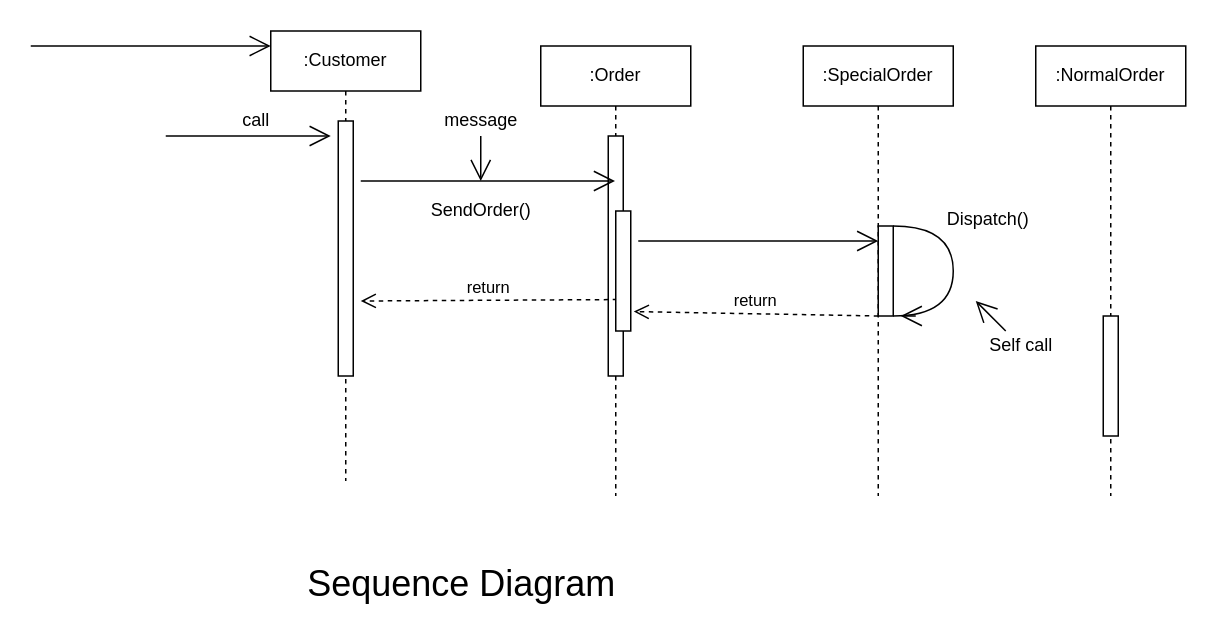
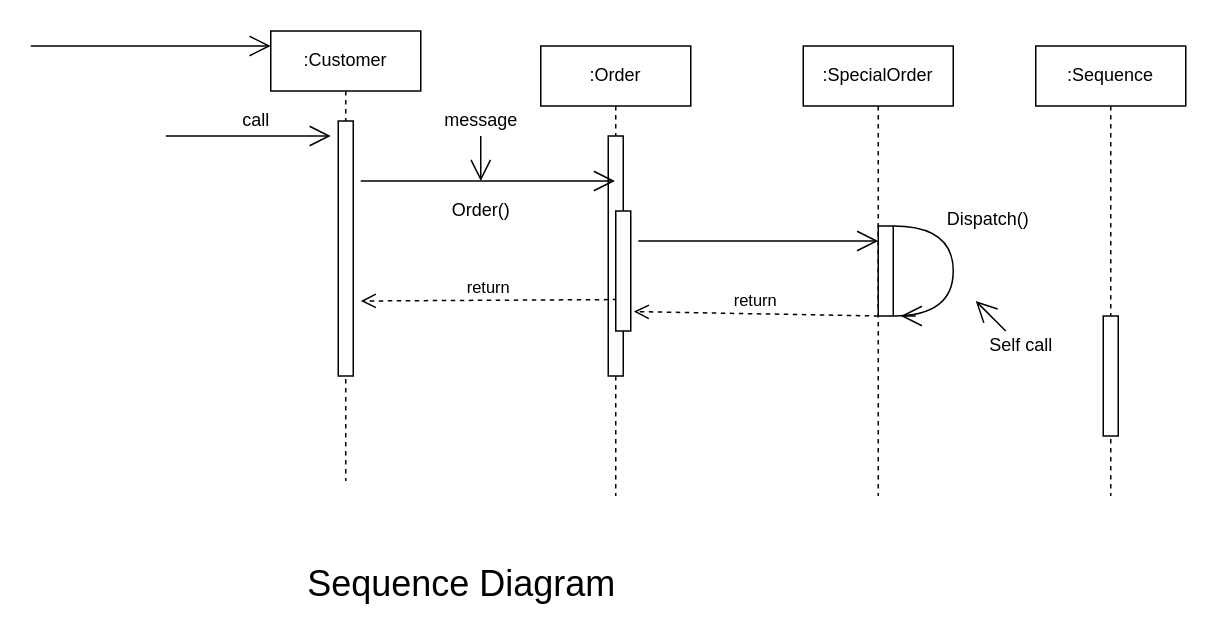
(1111, 76) -> (1111, 76)
(482, 211) -> (482, 211)
